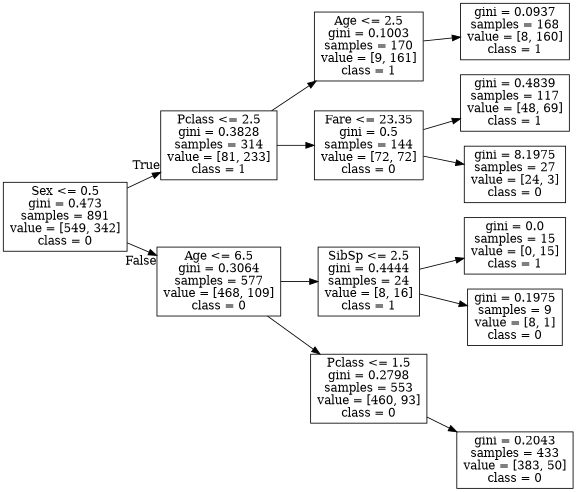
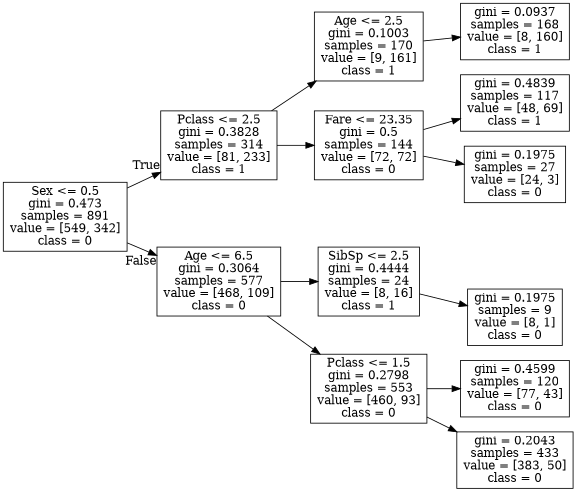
(515, 174) -> (515, 174)
(515, 246) -> none
none -> (515, 389)
